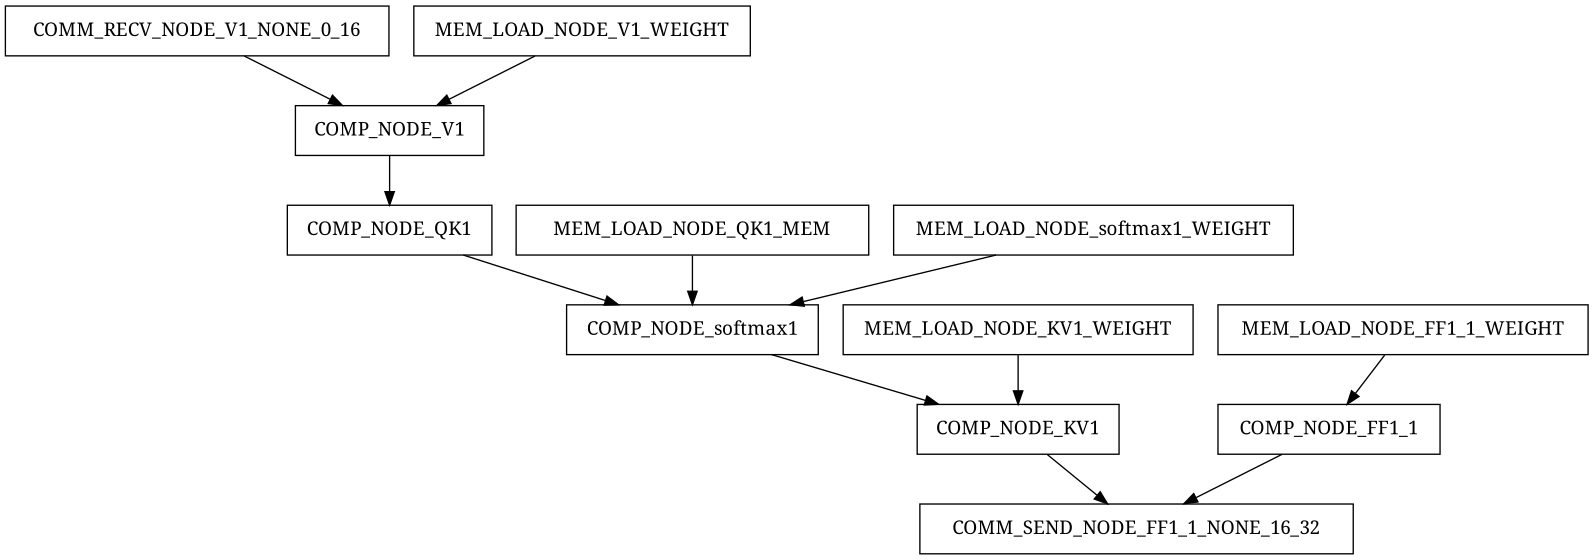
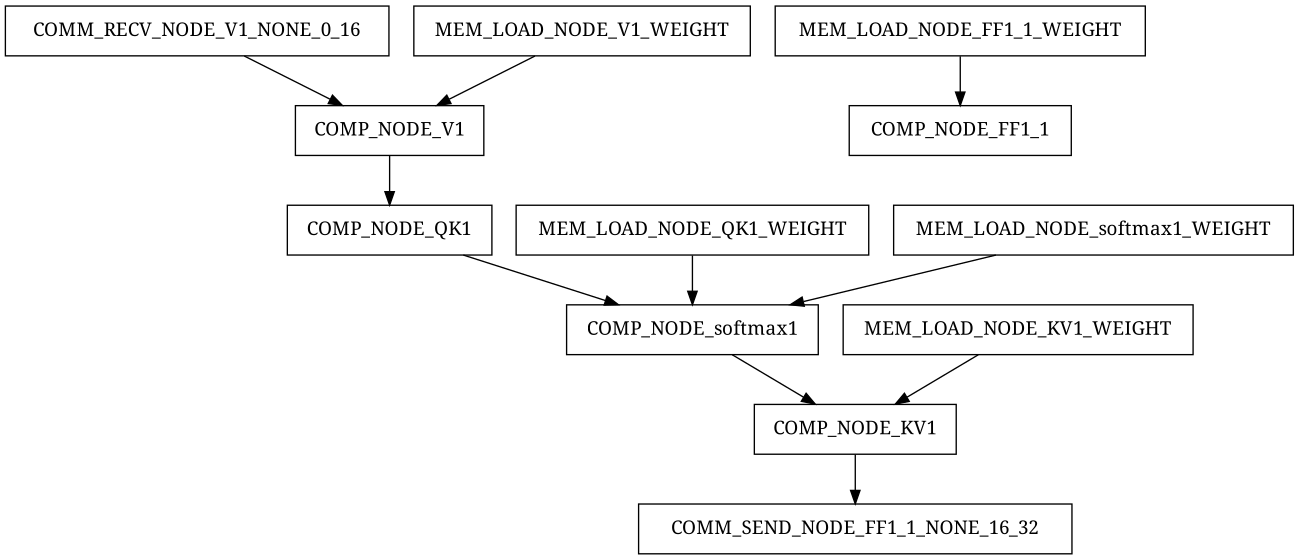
(692, 230) -> (692, 230)
(1239, 476) -> none
